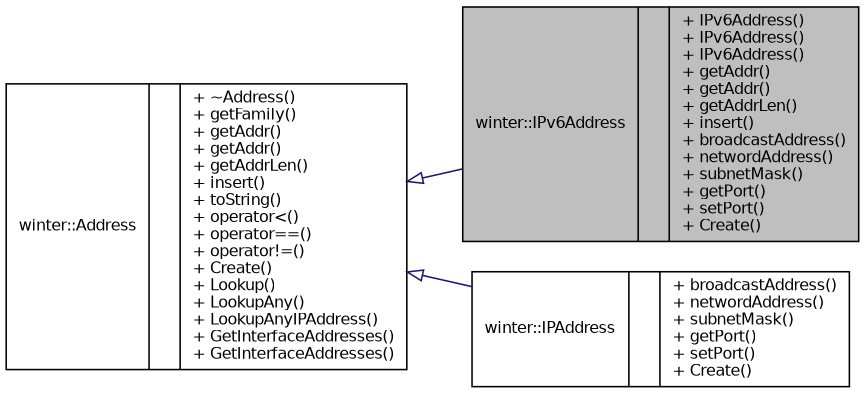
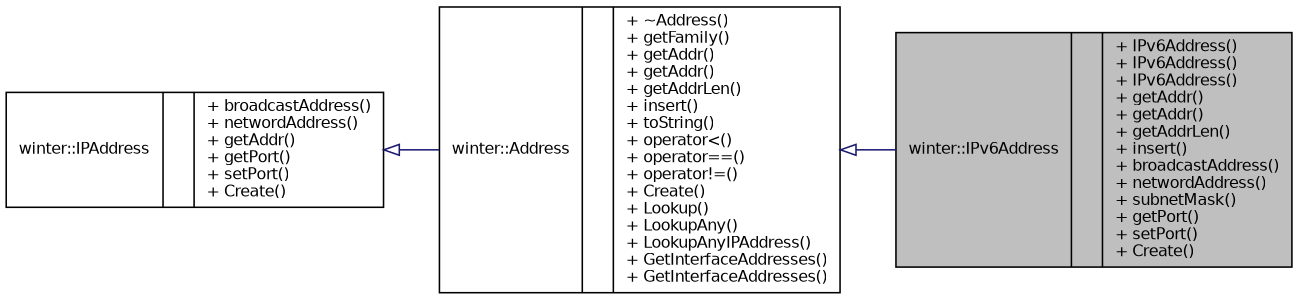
(447, 281) -> (419, 150)
(734, 320) -> (252, 141)
